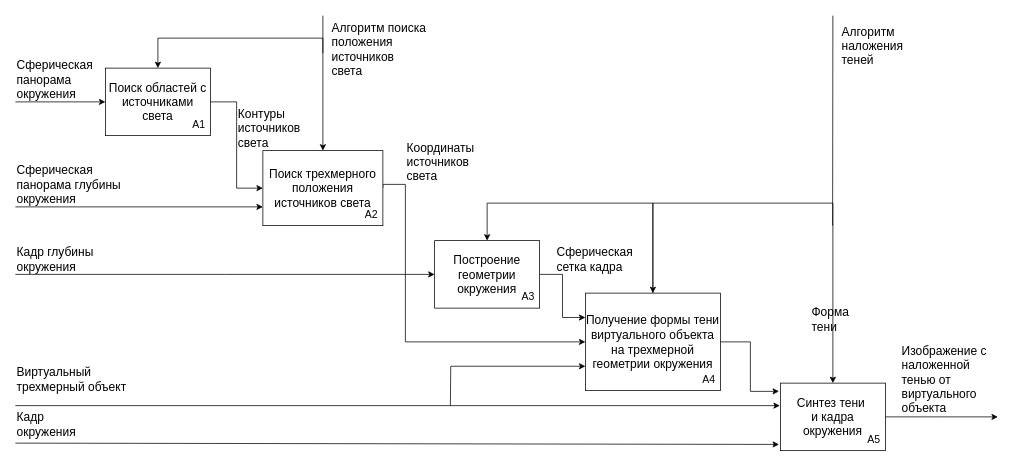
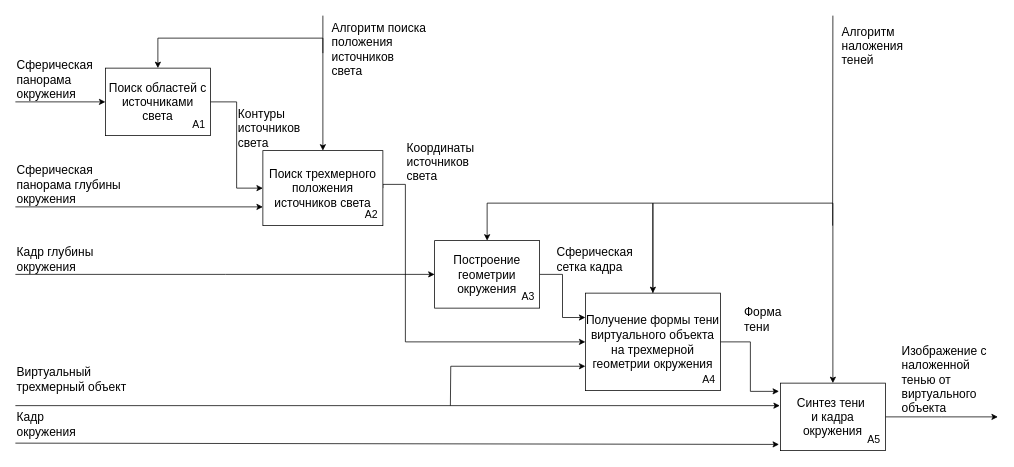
(837, 319) -> (769, 319)
